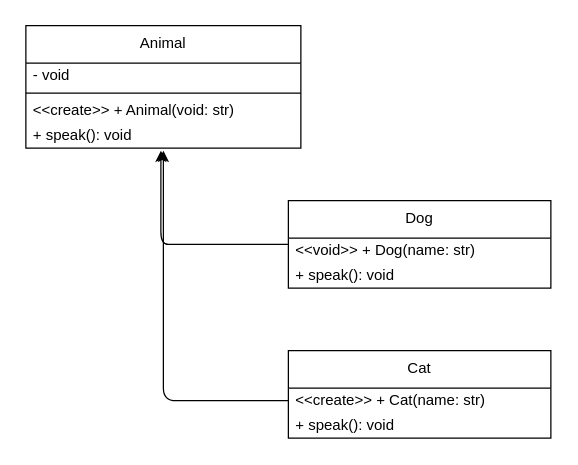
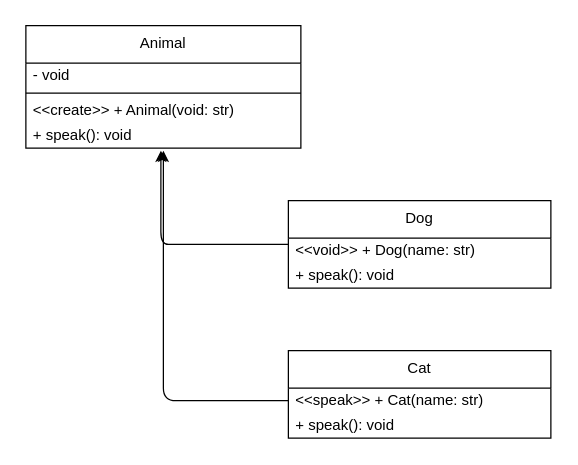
(401, 401) -> (397, 401)
